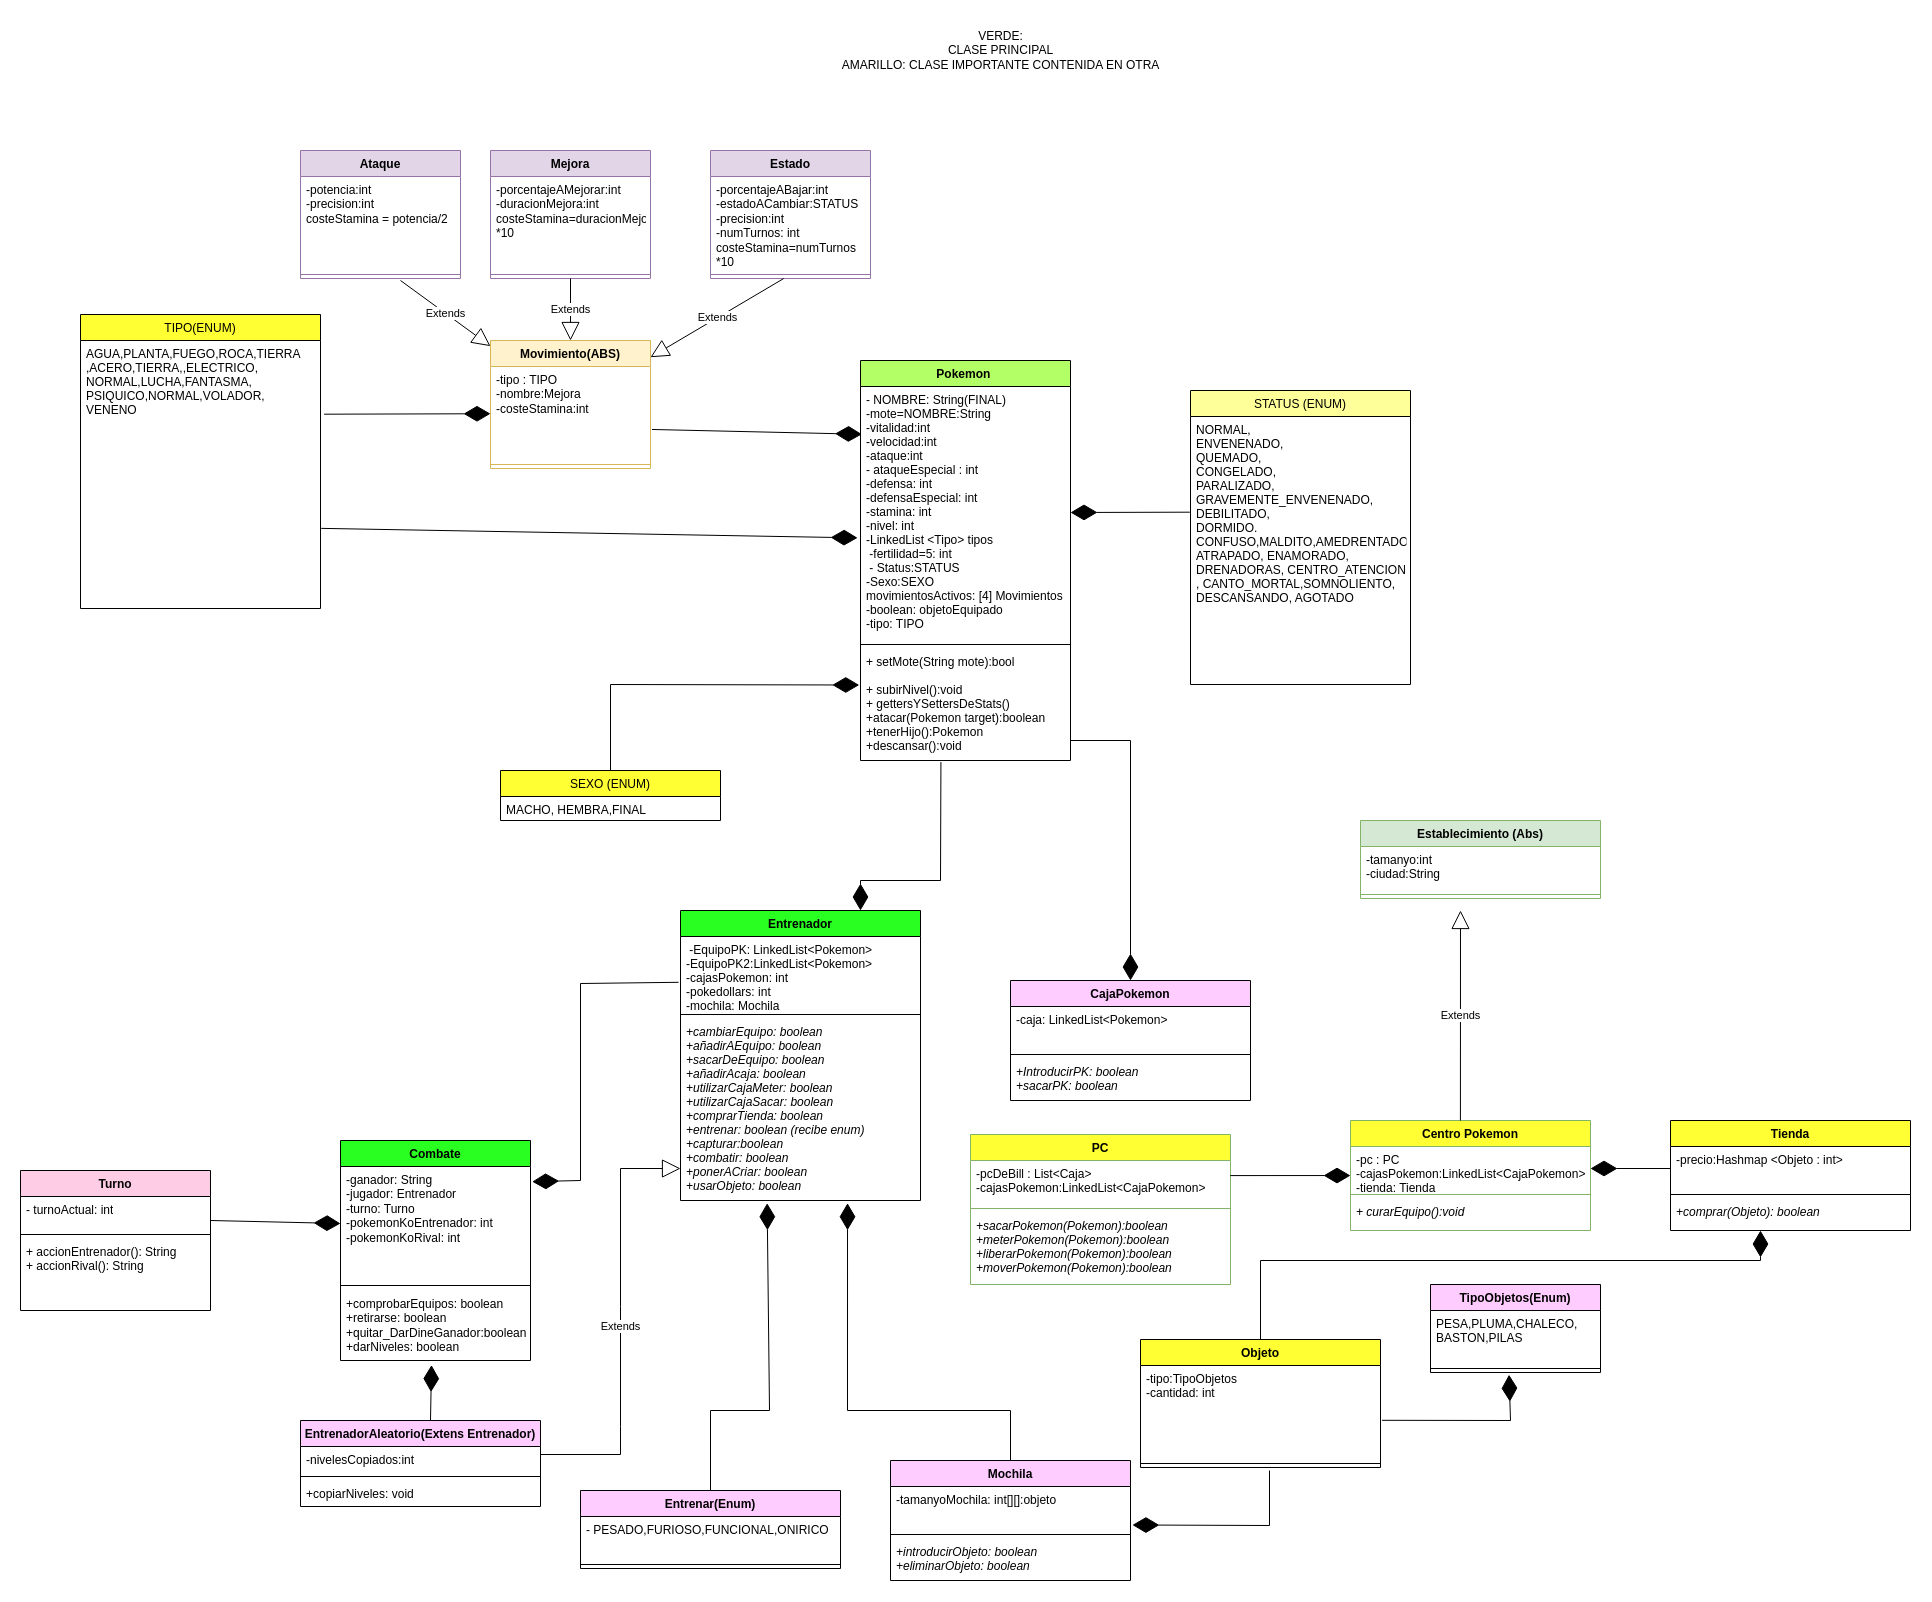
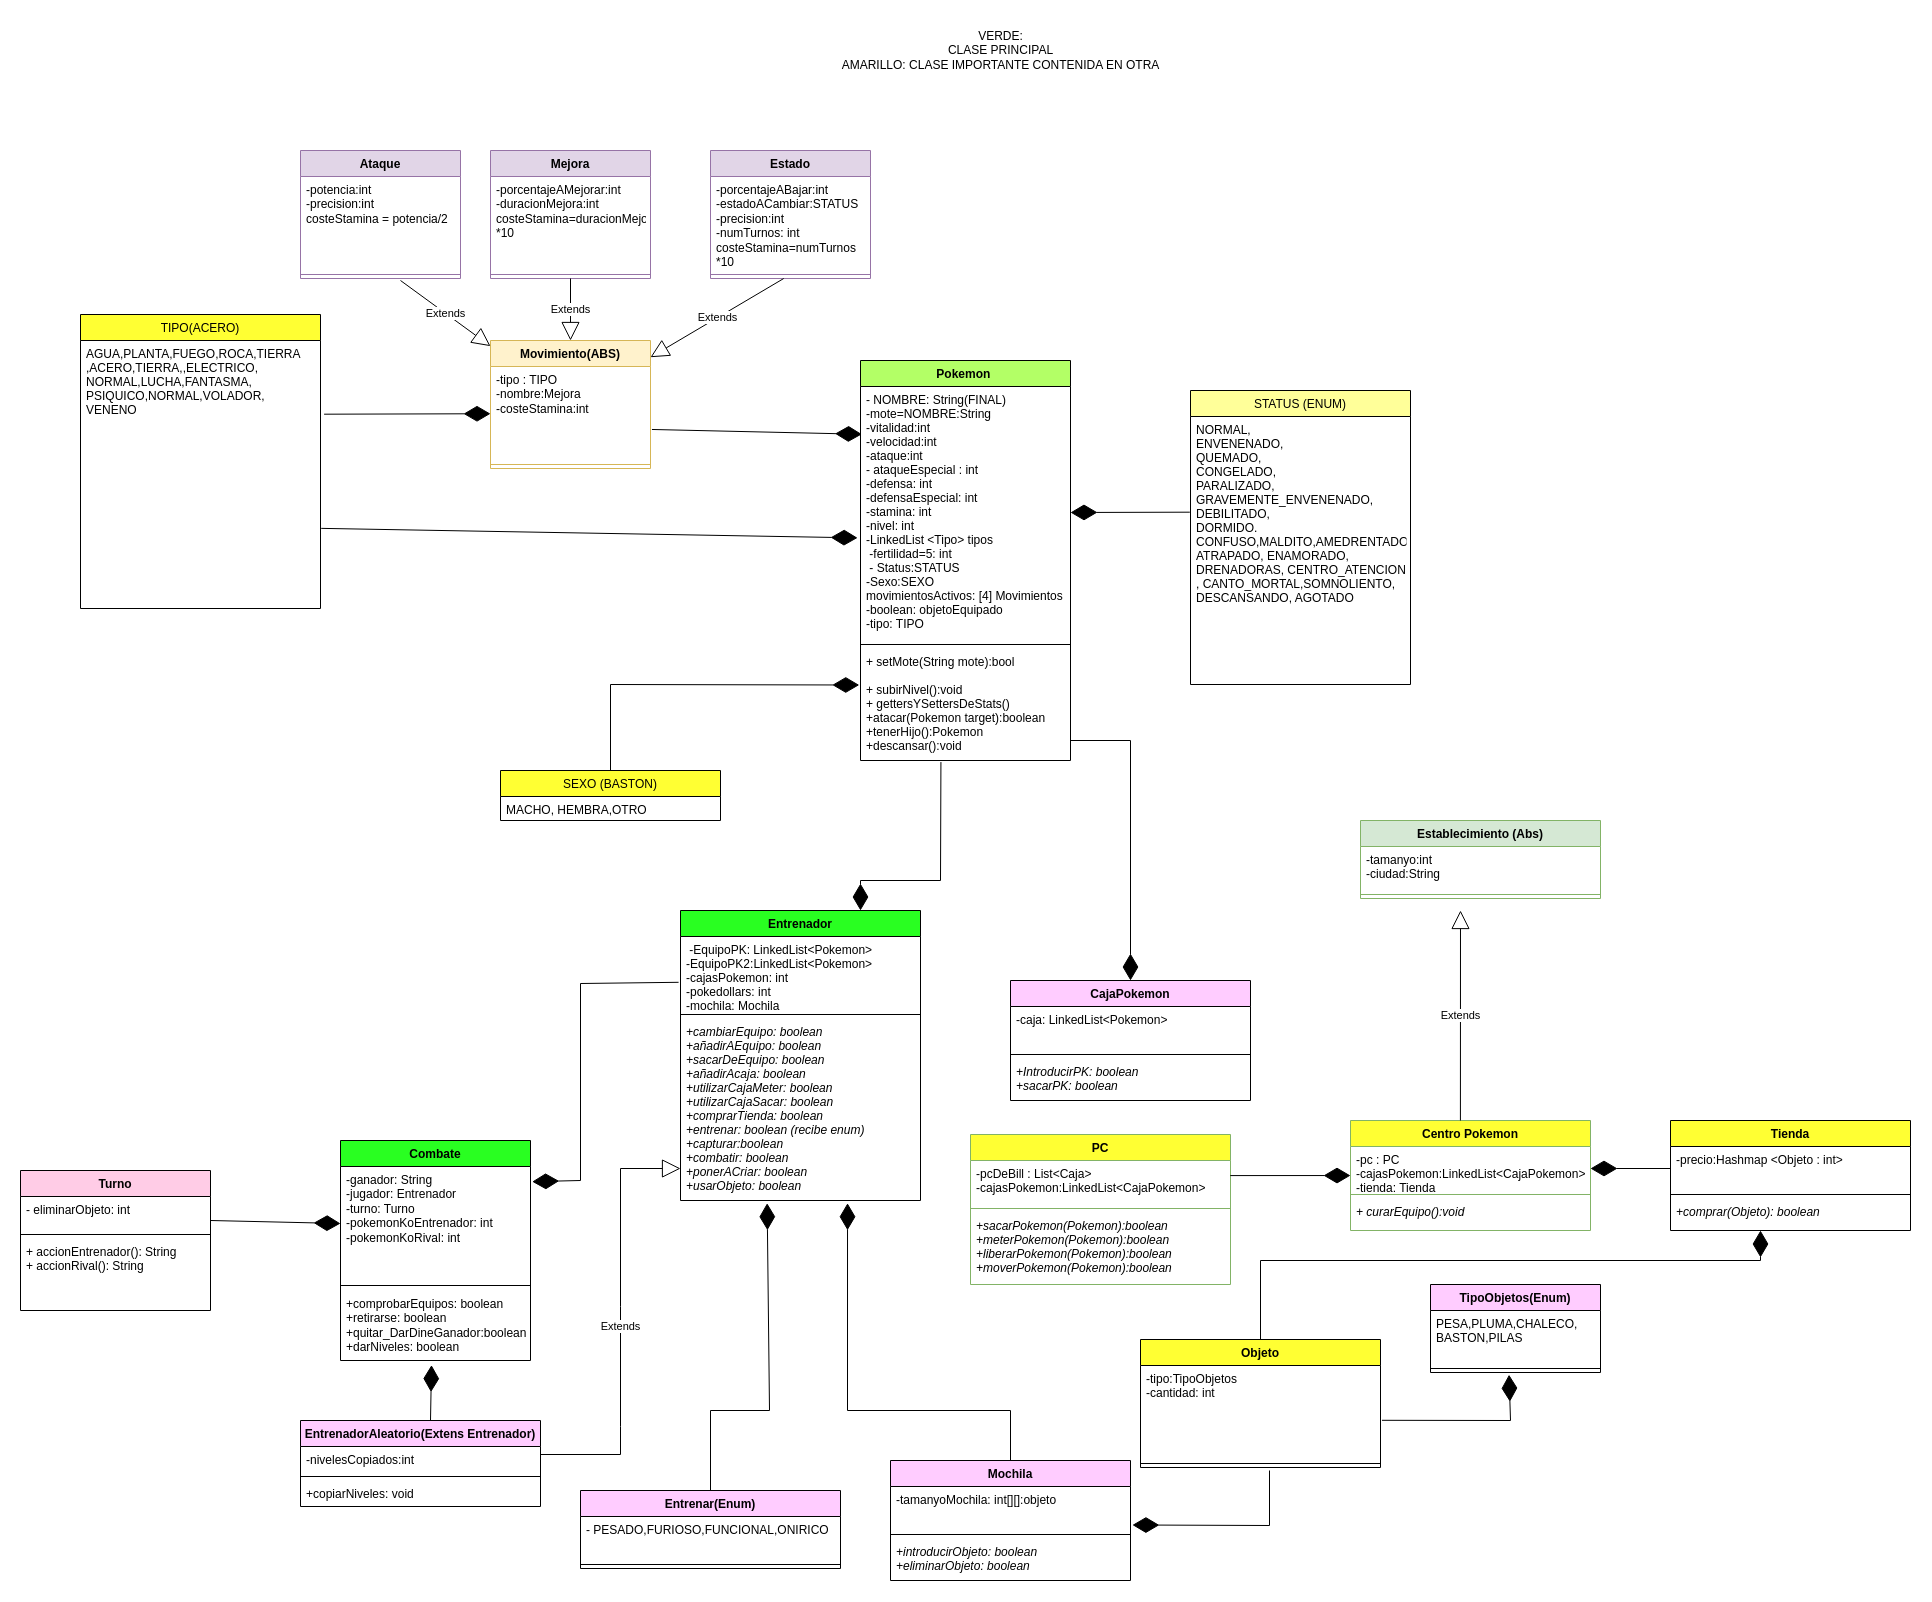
(200, 328) -> (200, 328)
(610, 784) -> (610, 784)
(565, 810) -> (562, 810)
(79, 1211) -> (86, 1211)
